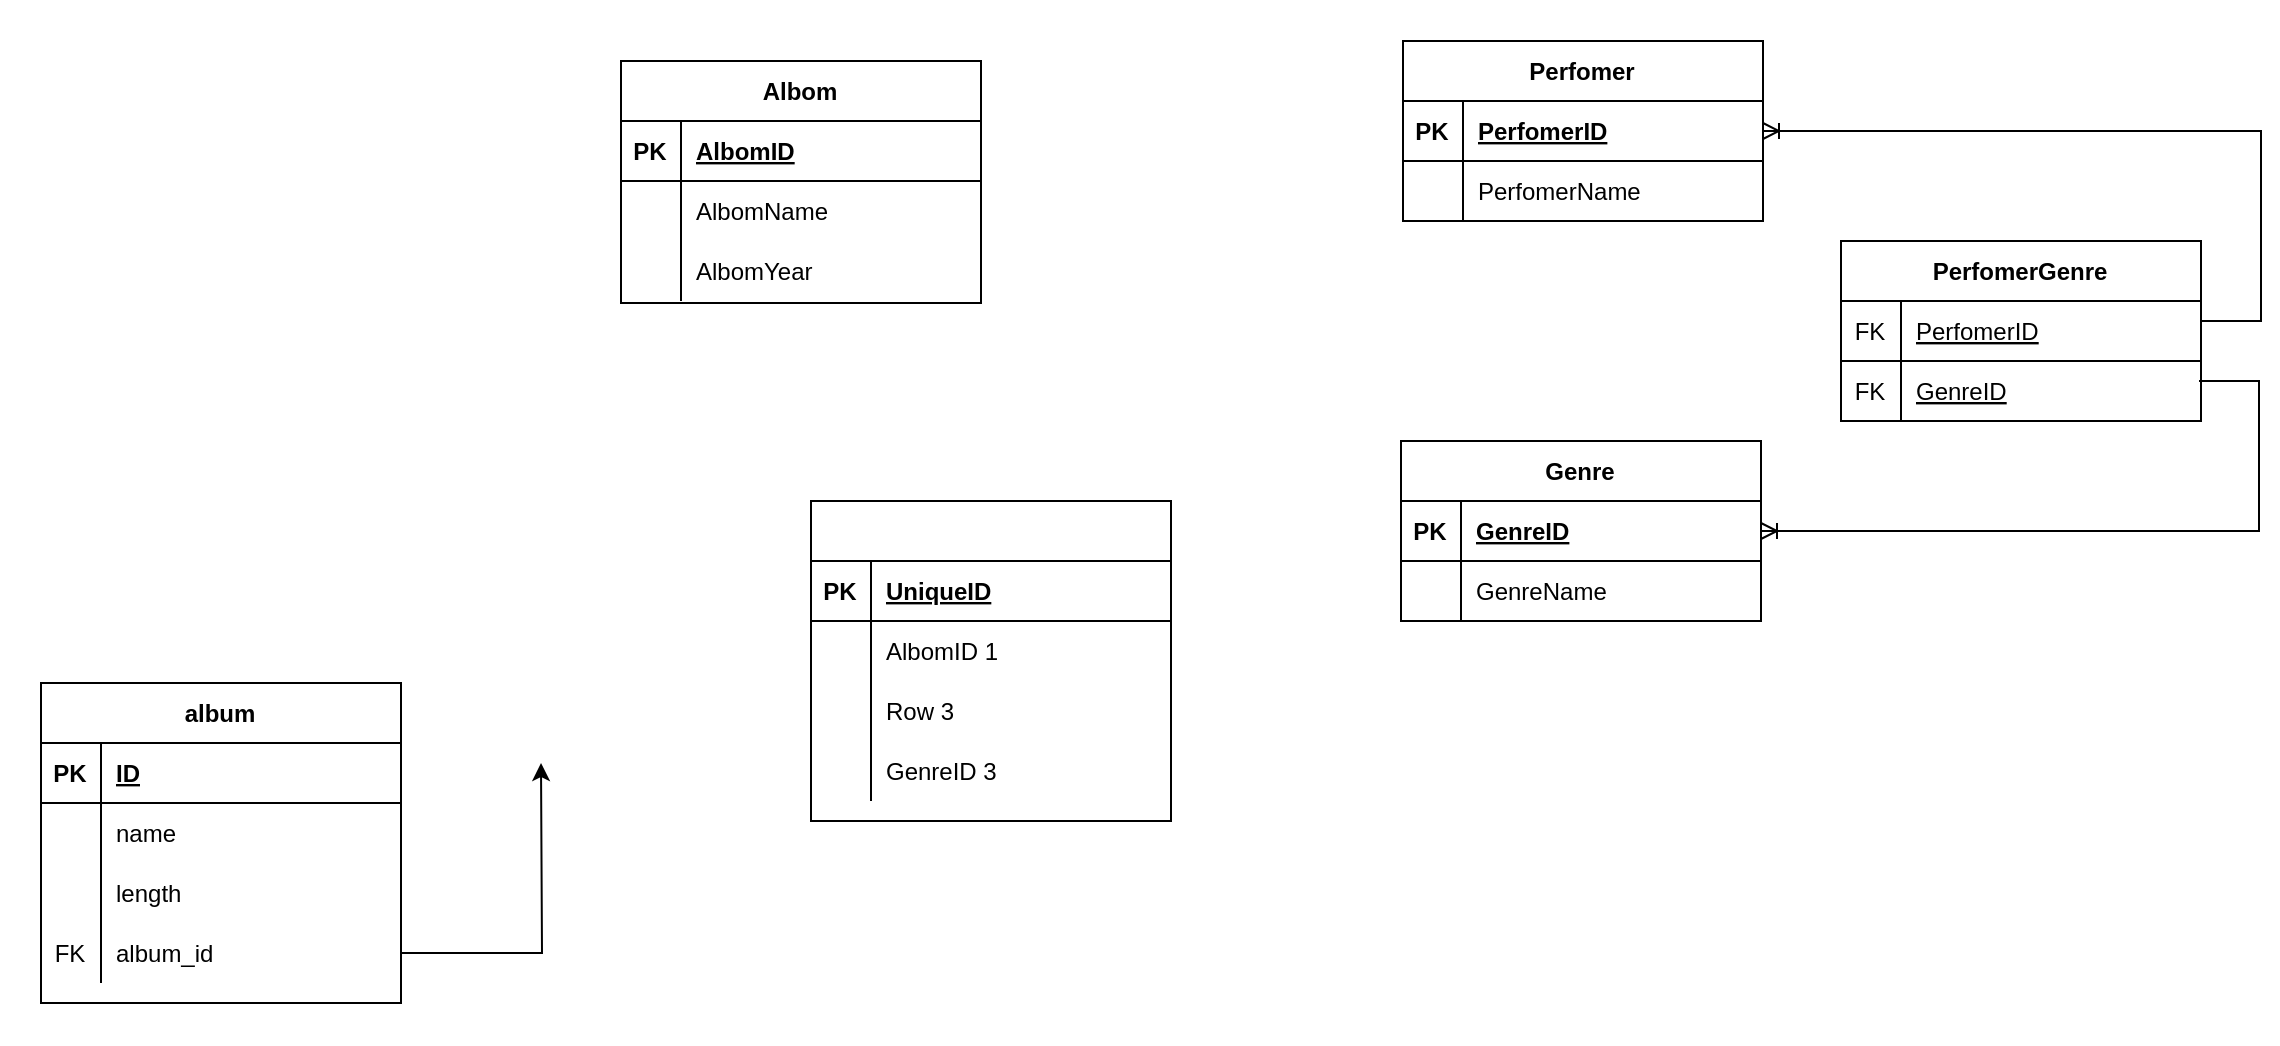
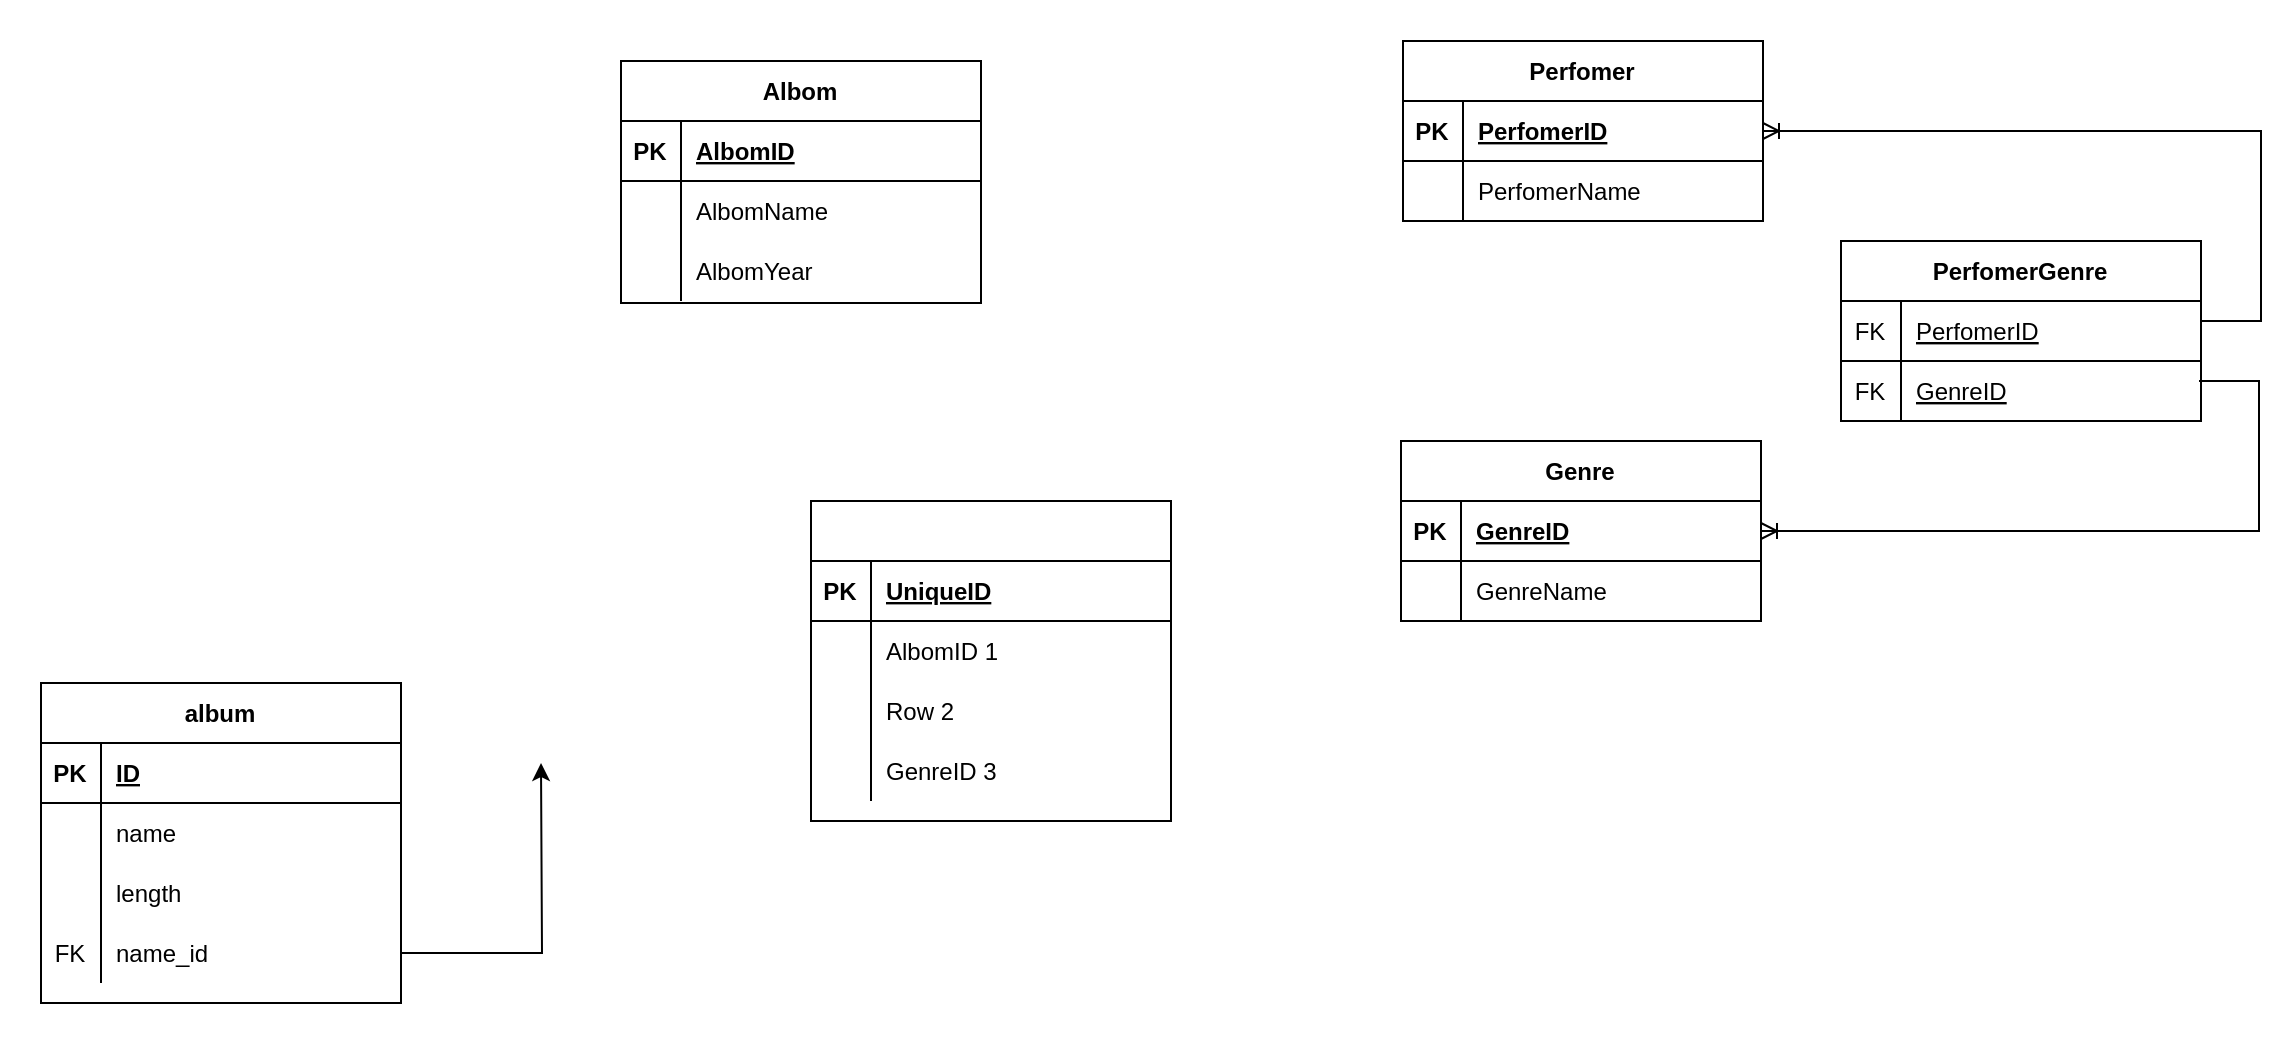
(916, 712) -> (916, 712)
(164, 954) -> (160, 954)
